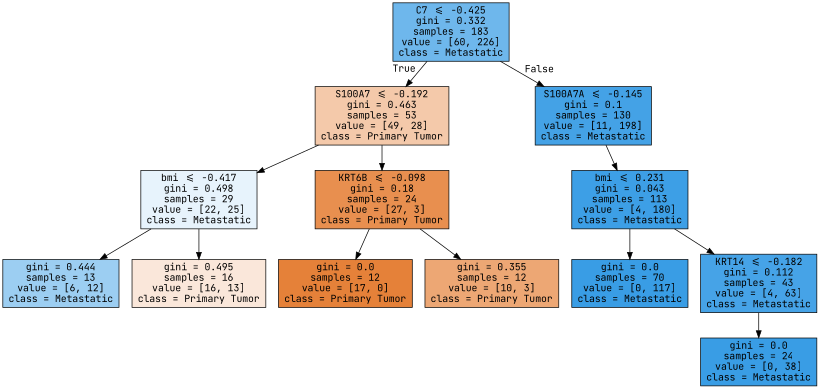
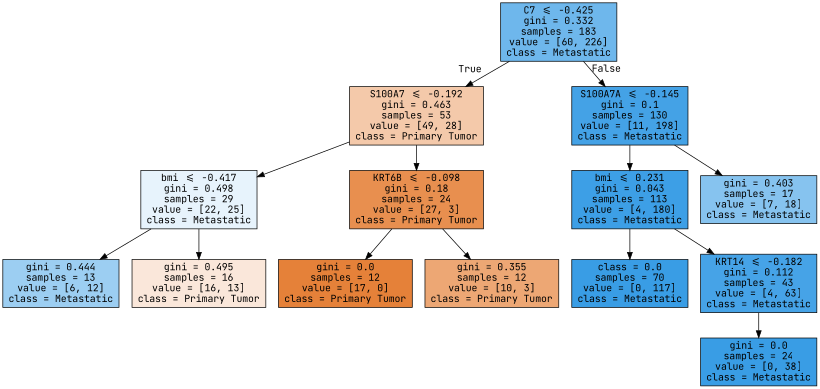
none -> (759, 200)
(630, 283) -> (630, 283)
